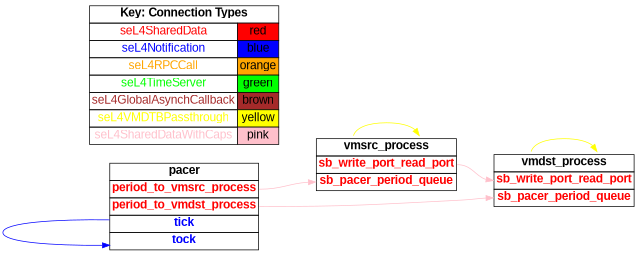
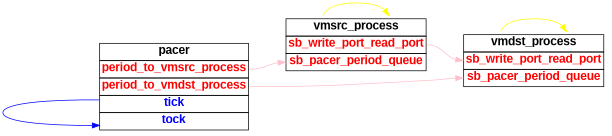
(184, 75) -> none
